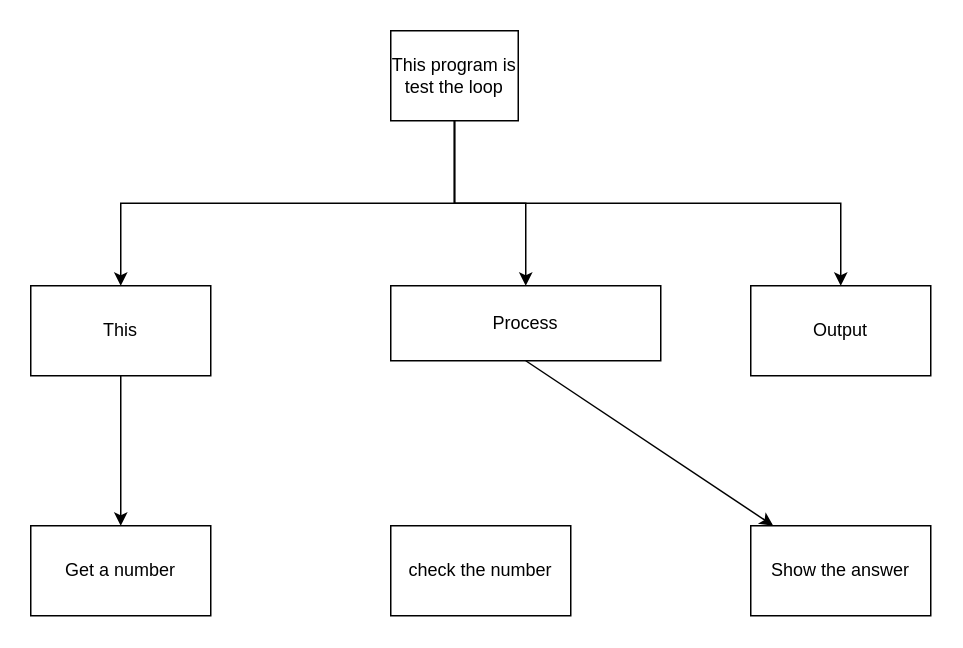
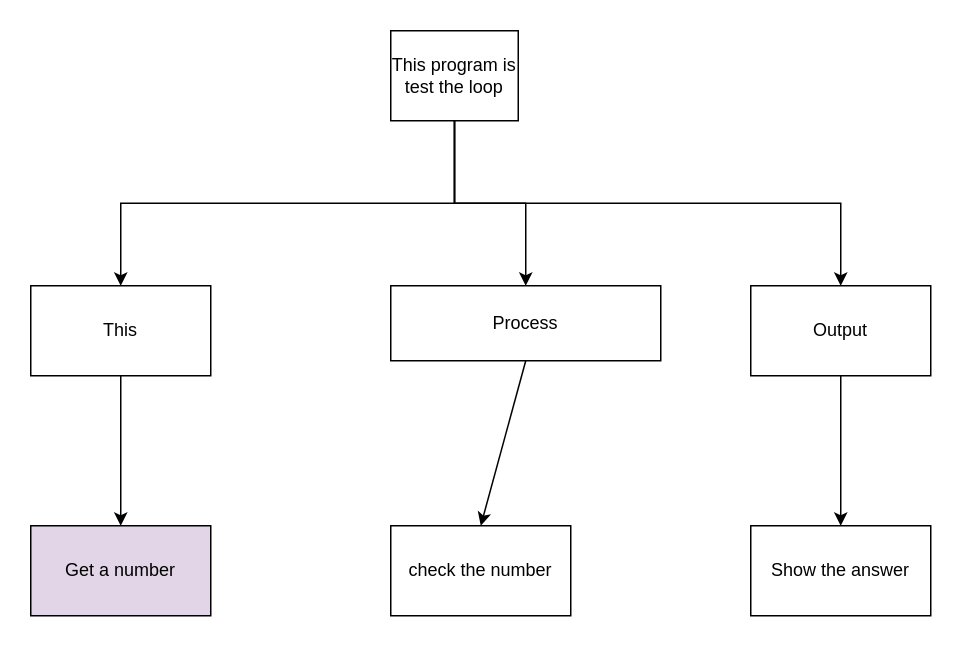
(645, 440) -> (505, 438)
none -> (841, 446)
(121, 571) -> (121, 571)
